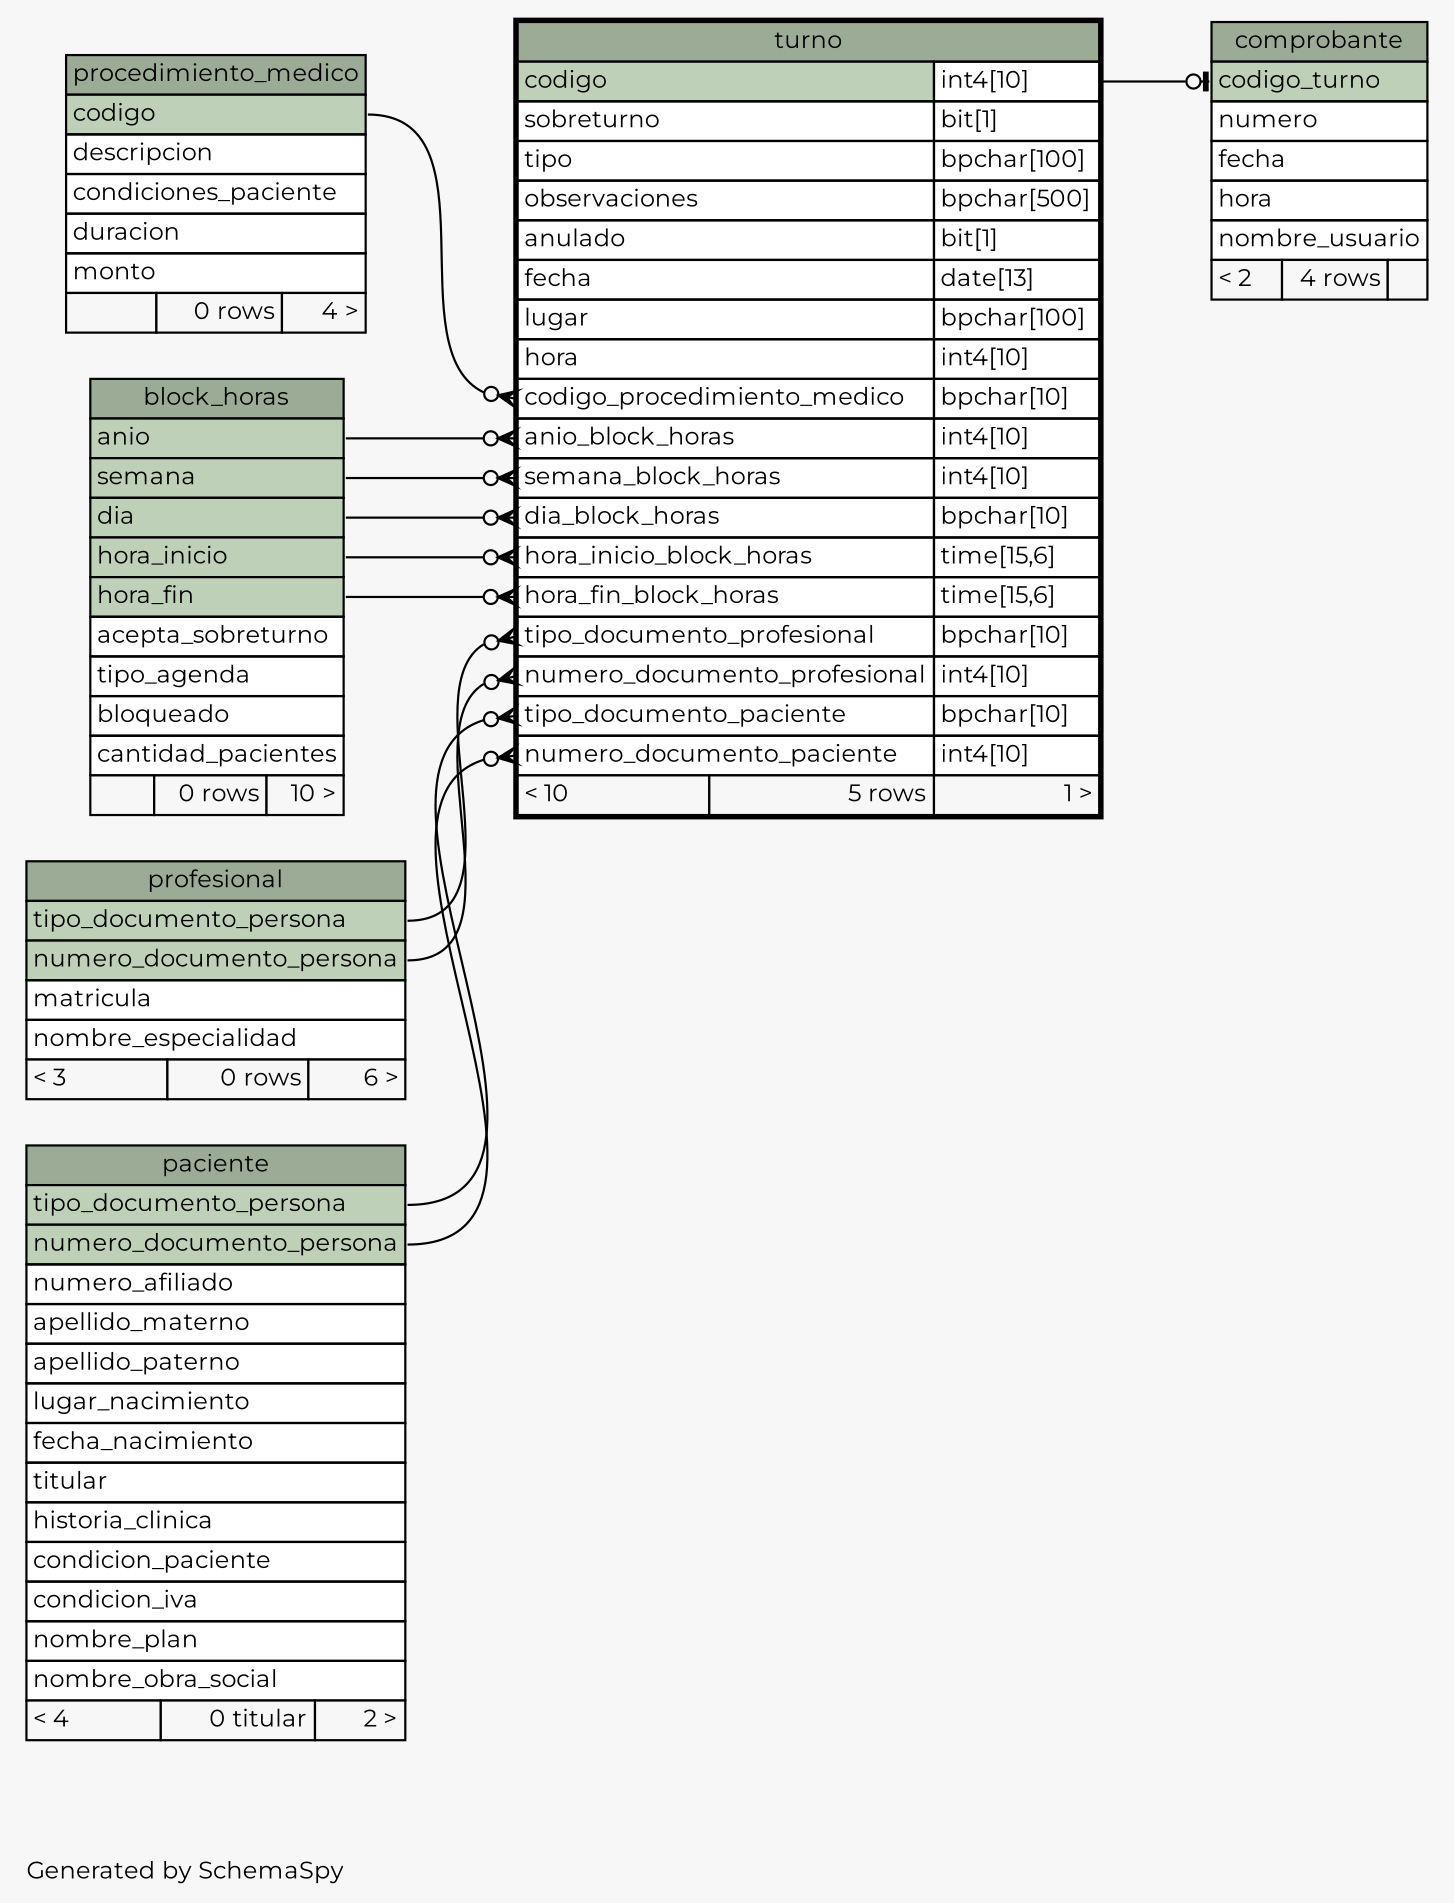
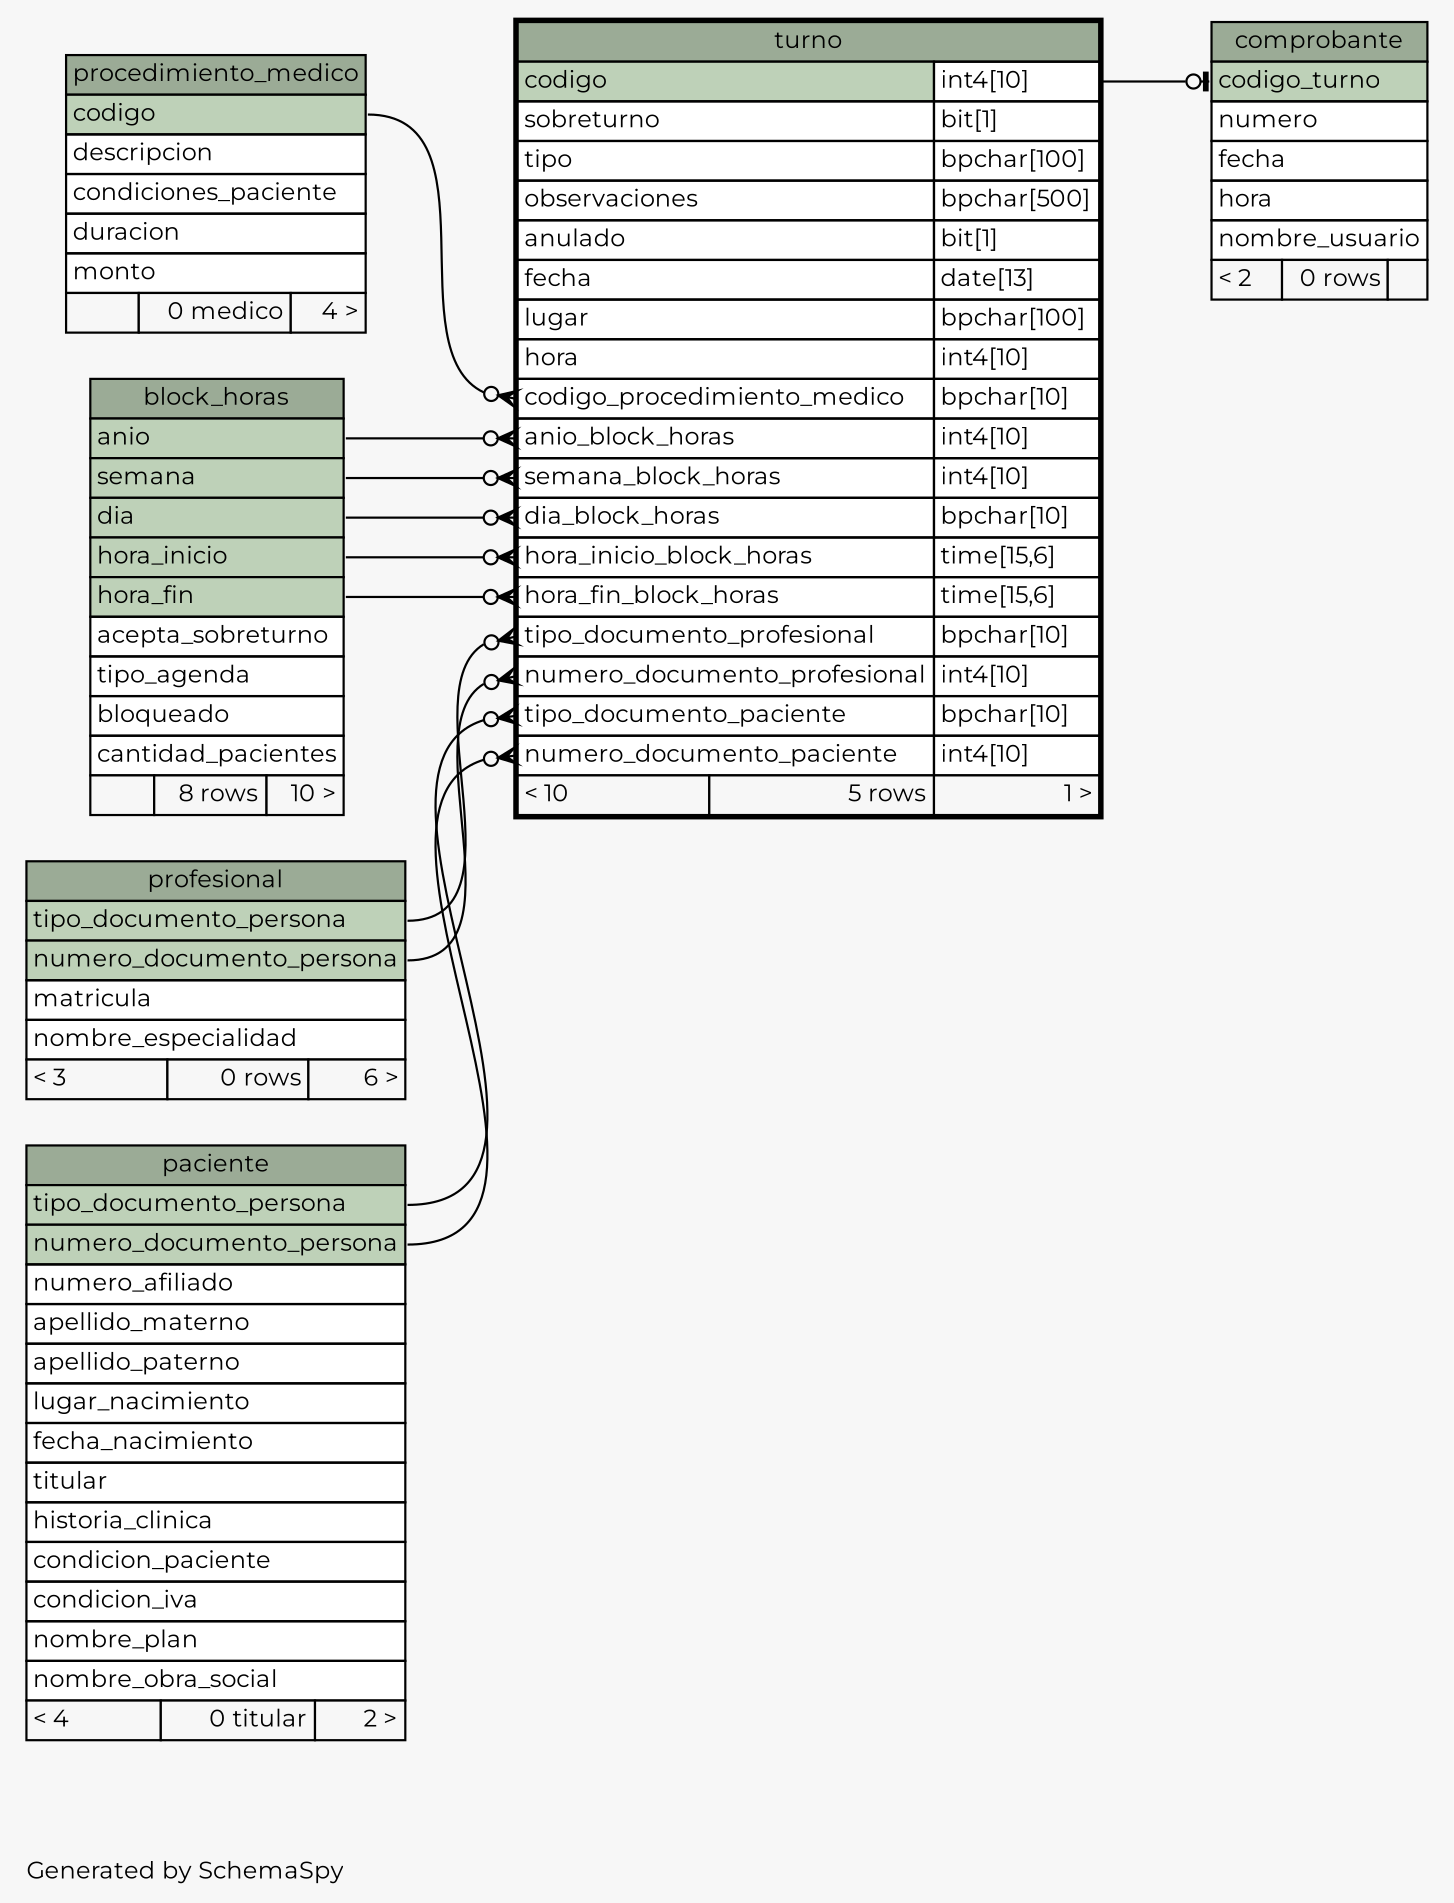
(1340, 279) -> (1340, 279)
(235, 312) -> (226, 312)
(219, 794) -> (219, 794)
